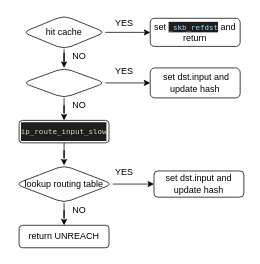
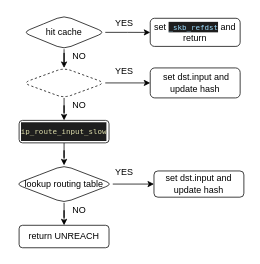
(64, 83) -> (64, 83)
